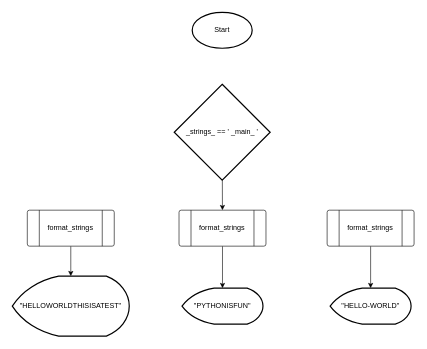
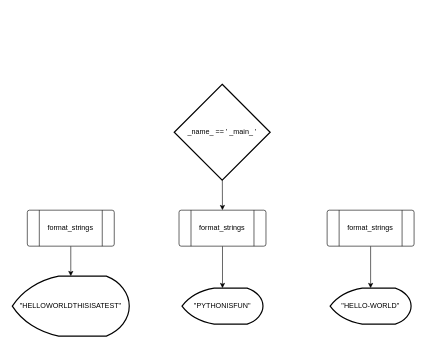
(222, 30) -> none
(222, 132) -> (222, 132)
